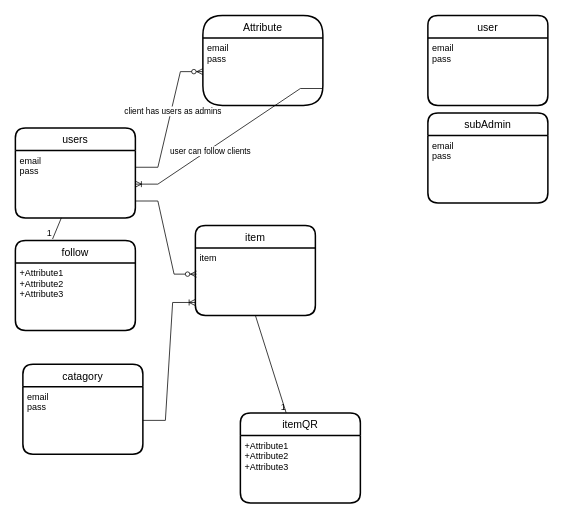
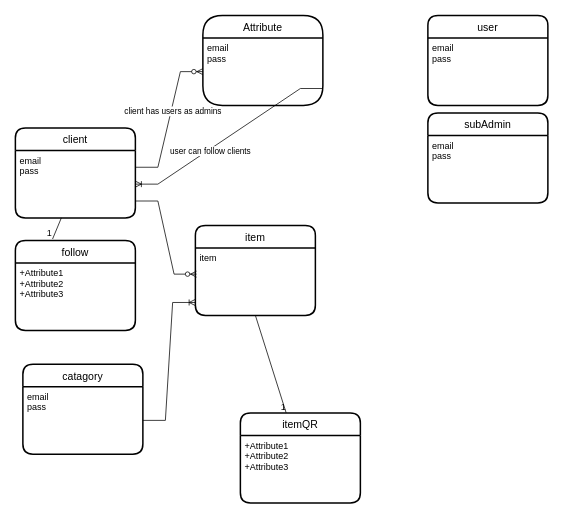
(75, 140) -> (75, 140)
